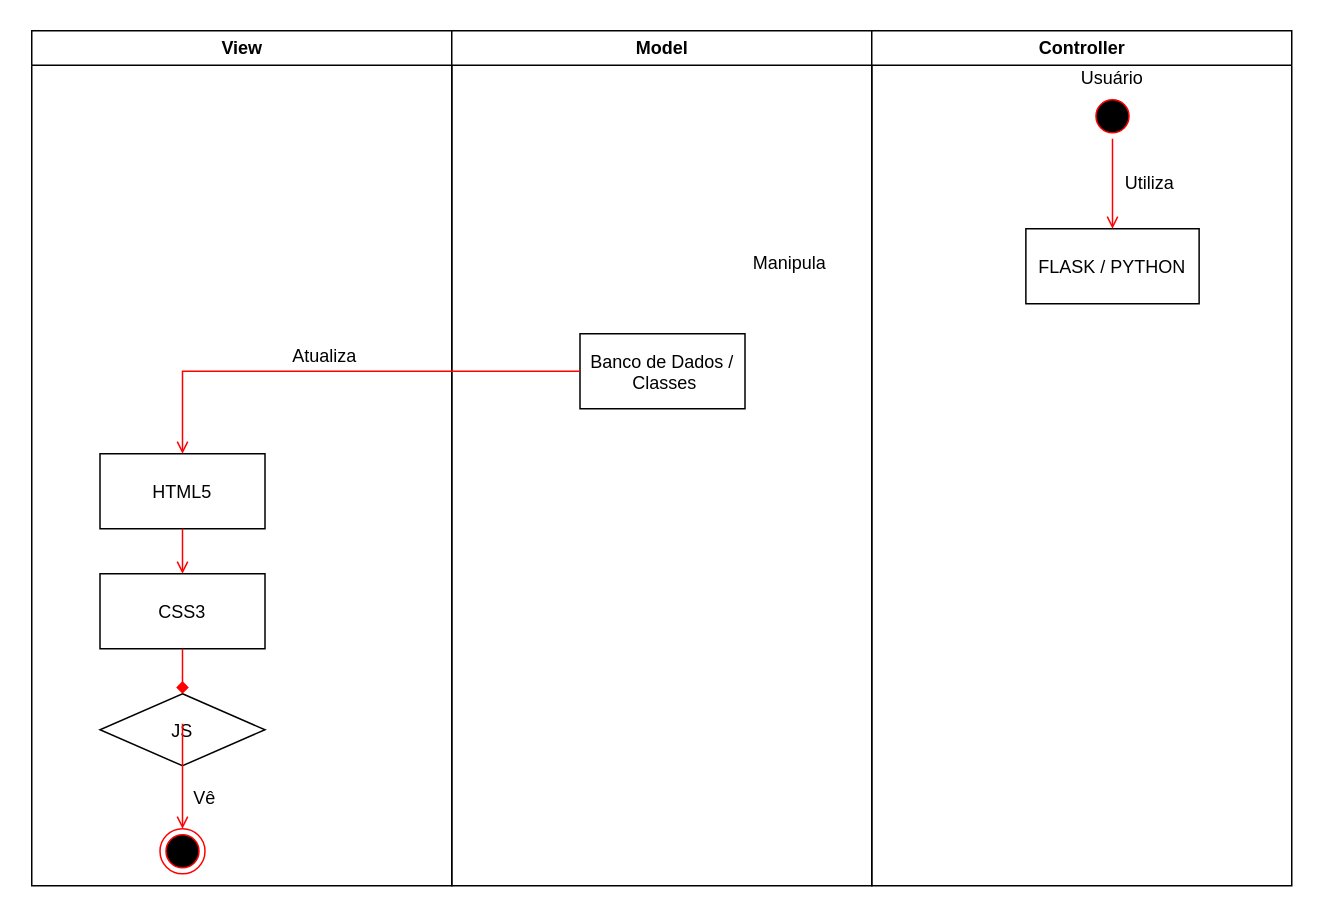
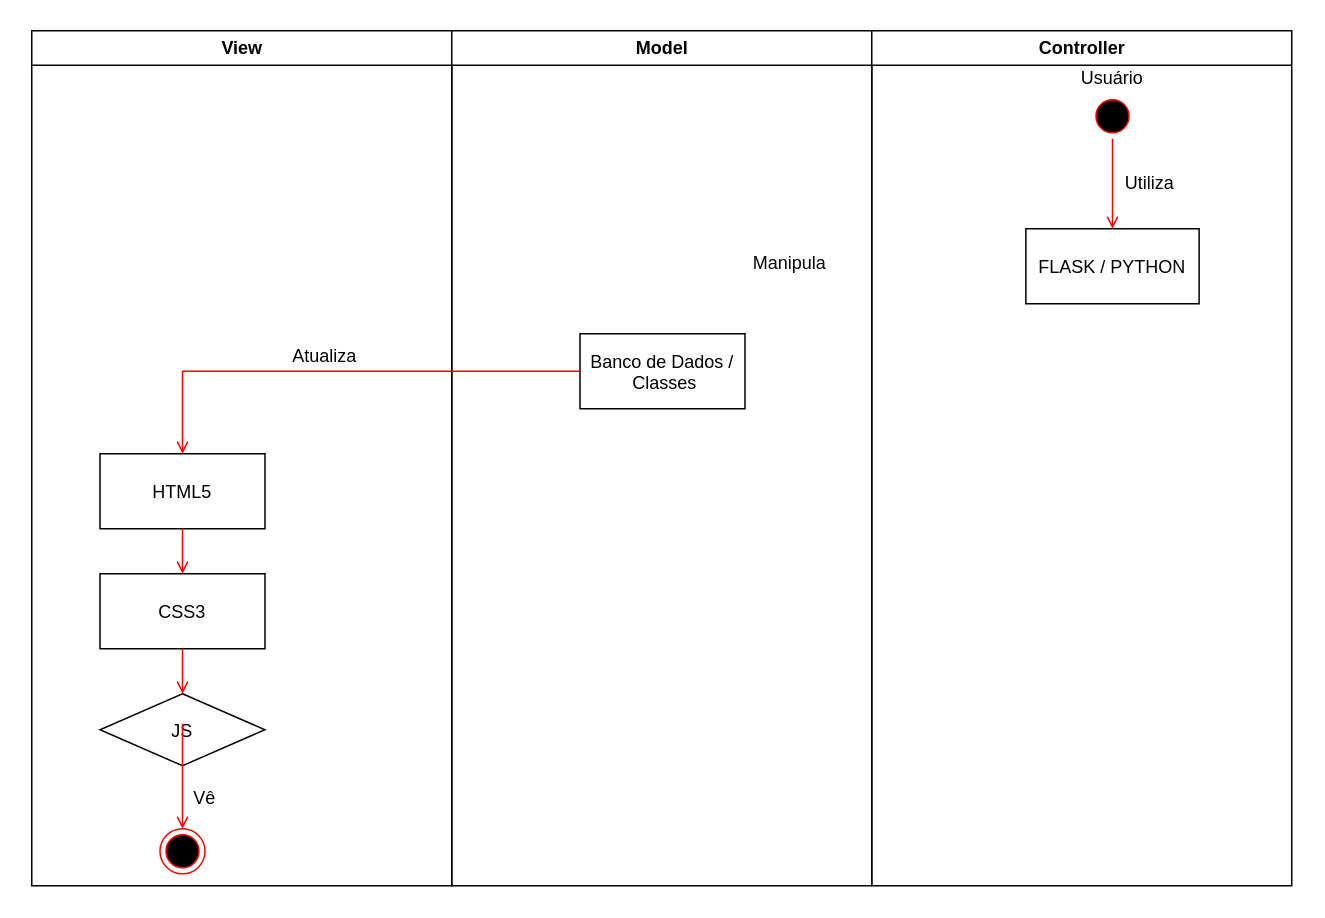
(182, 681) -> (182, 685)
